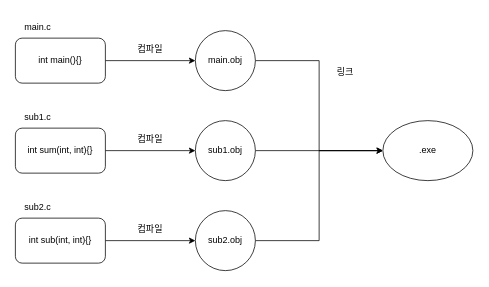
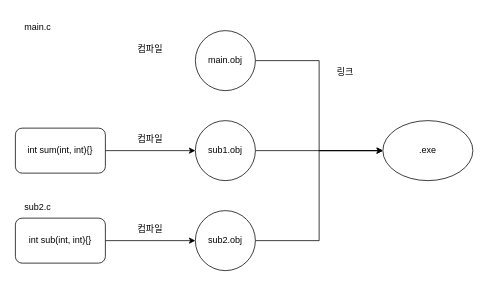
(60, 60) -> none
(147, 60) -> none
(38, 117) -> none
